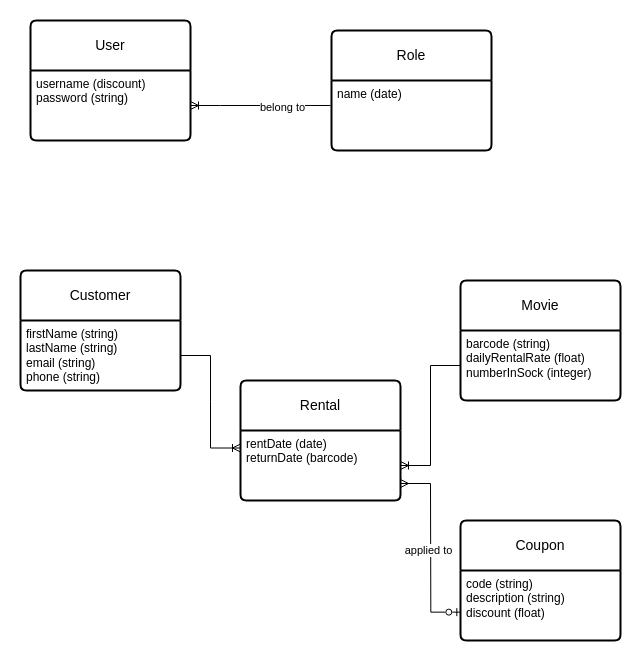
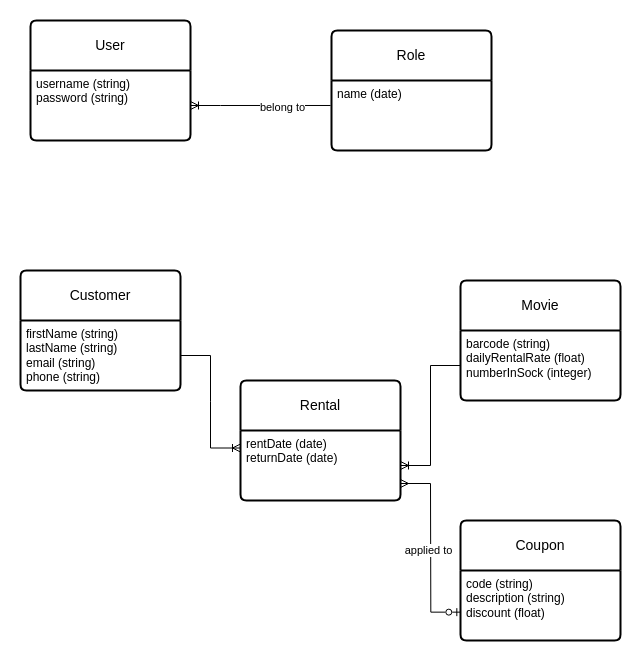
(97, 92) -> (91, 92)
(312, 452) -> (302, 452)
